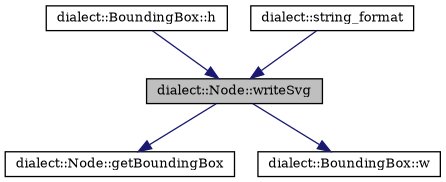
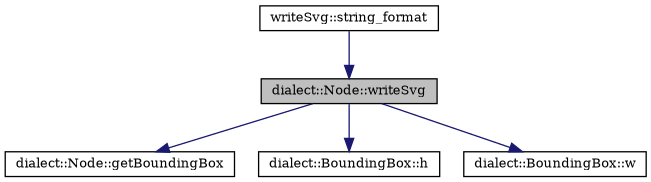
(332, 18) -> (349, 18)
(180, 51) -> (349, 121)
